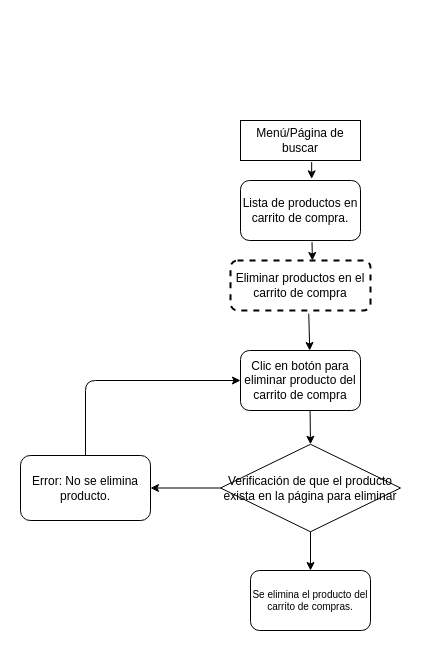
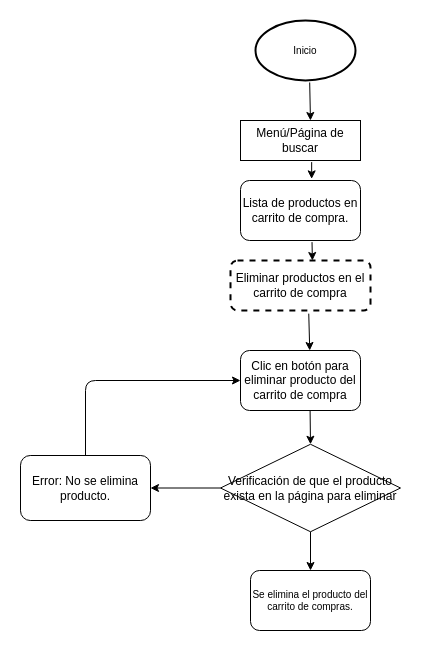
none -> (306, 51)
none -> (310, 98)
